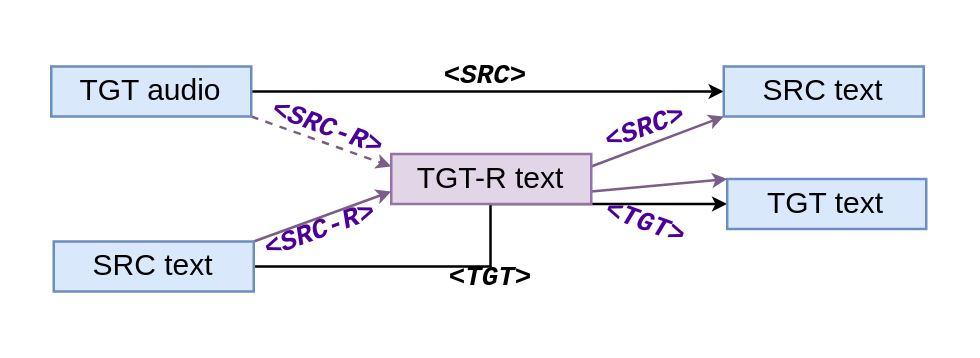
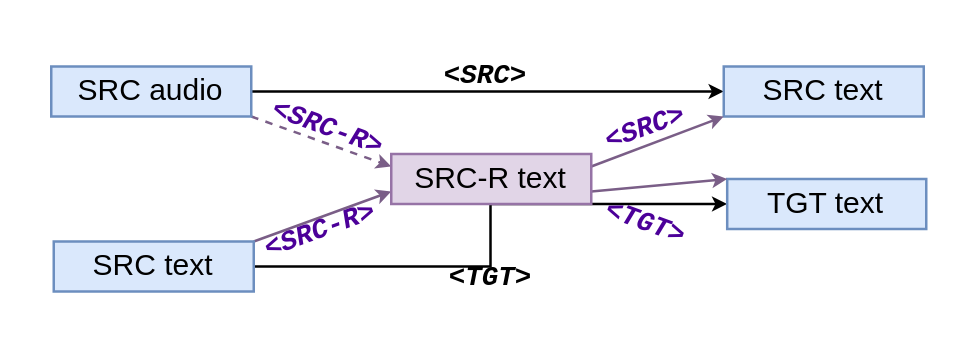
(151, 91) -> (151, 91)
(491, 179) -> (491, 179)
